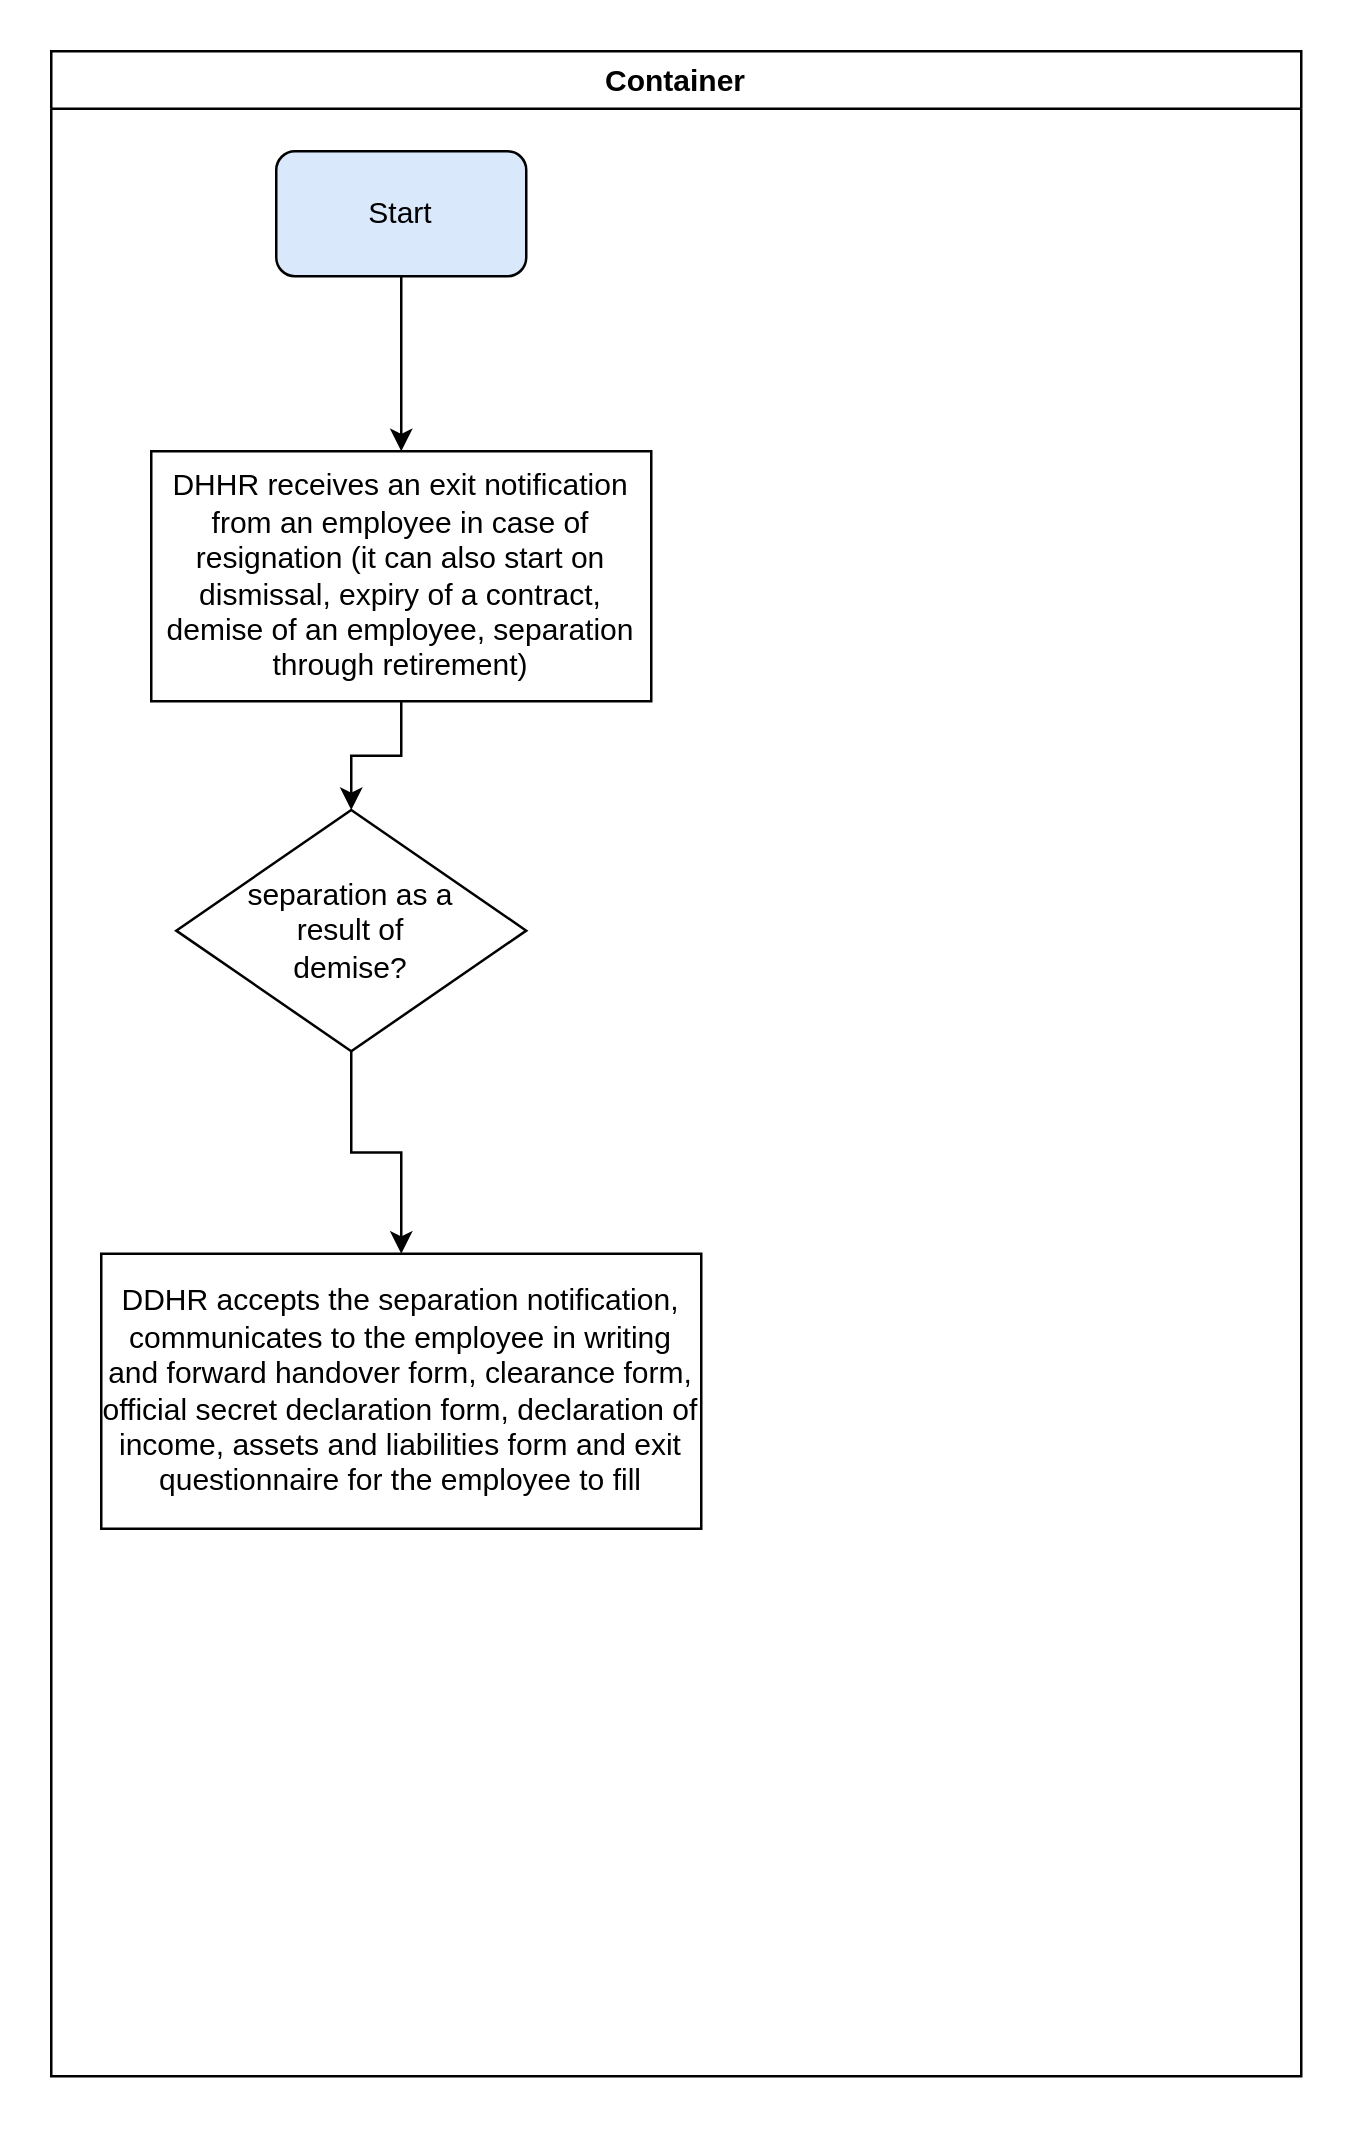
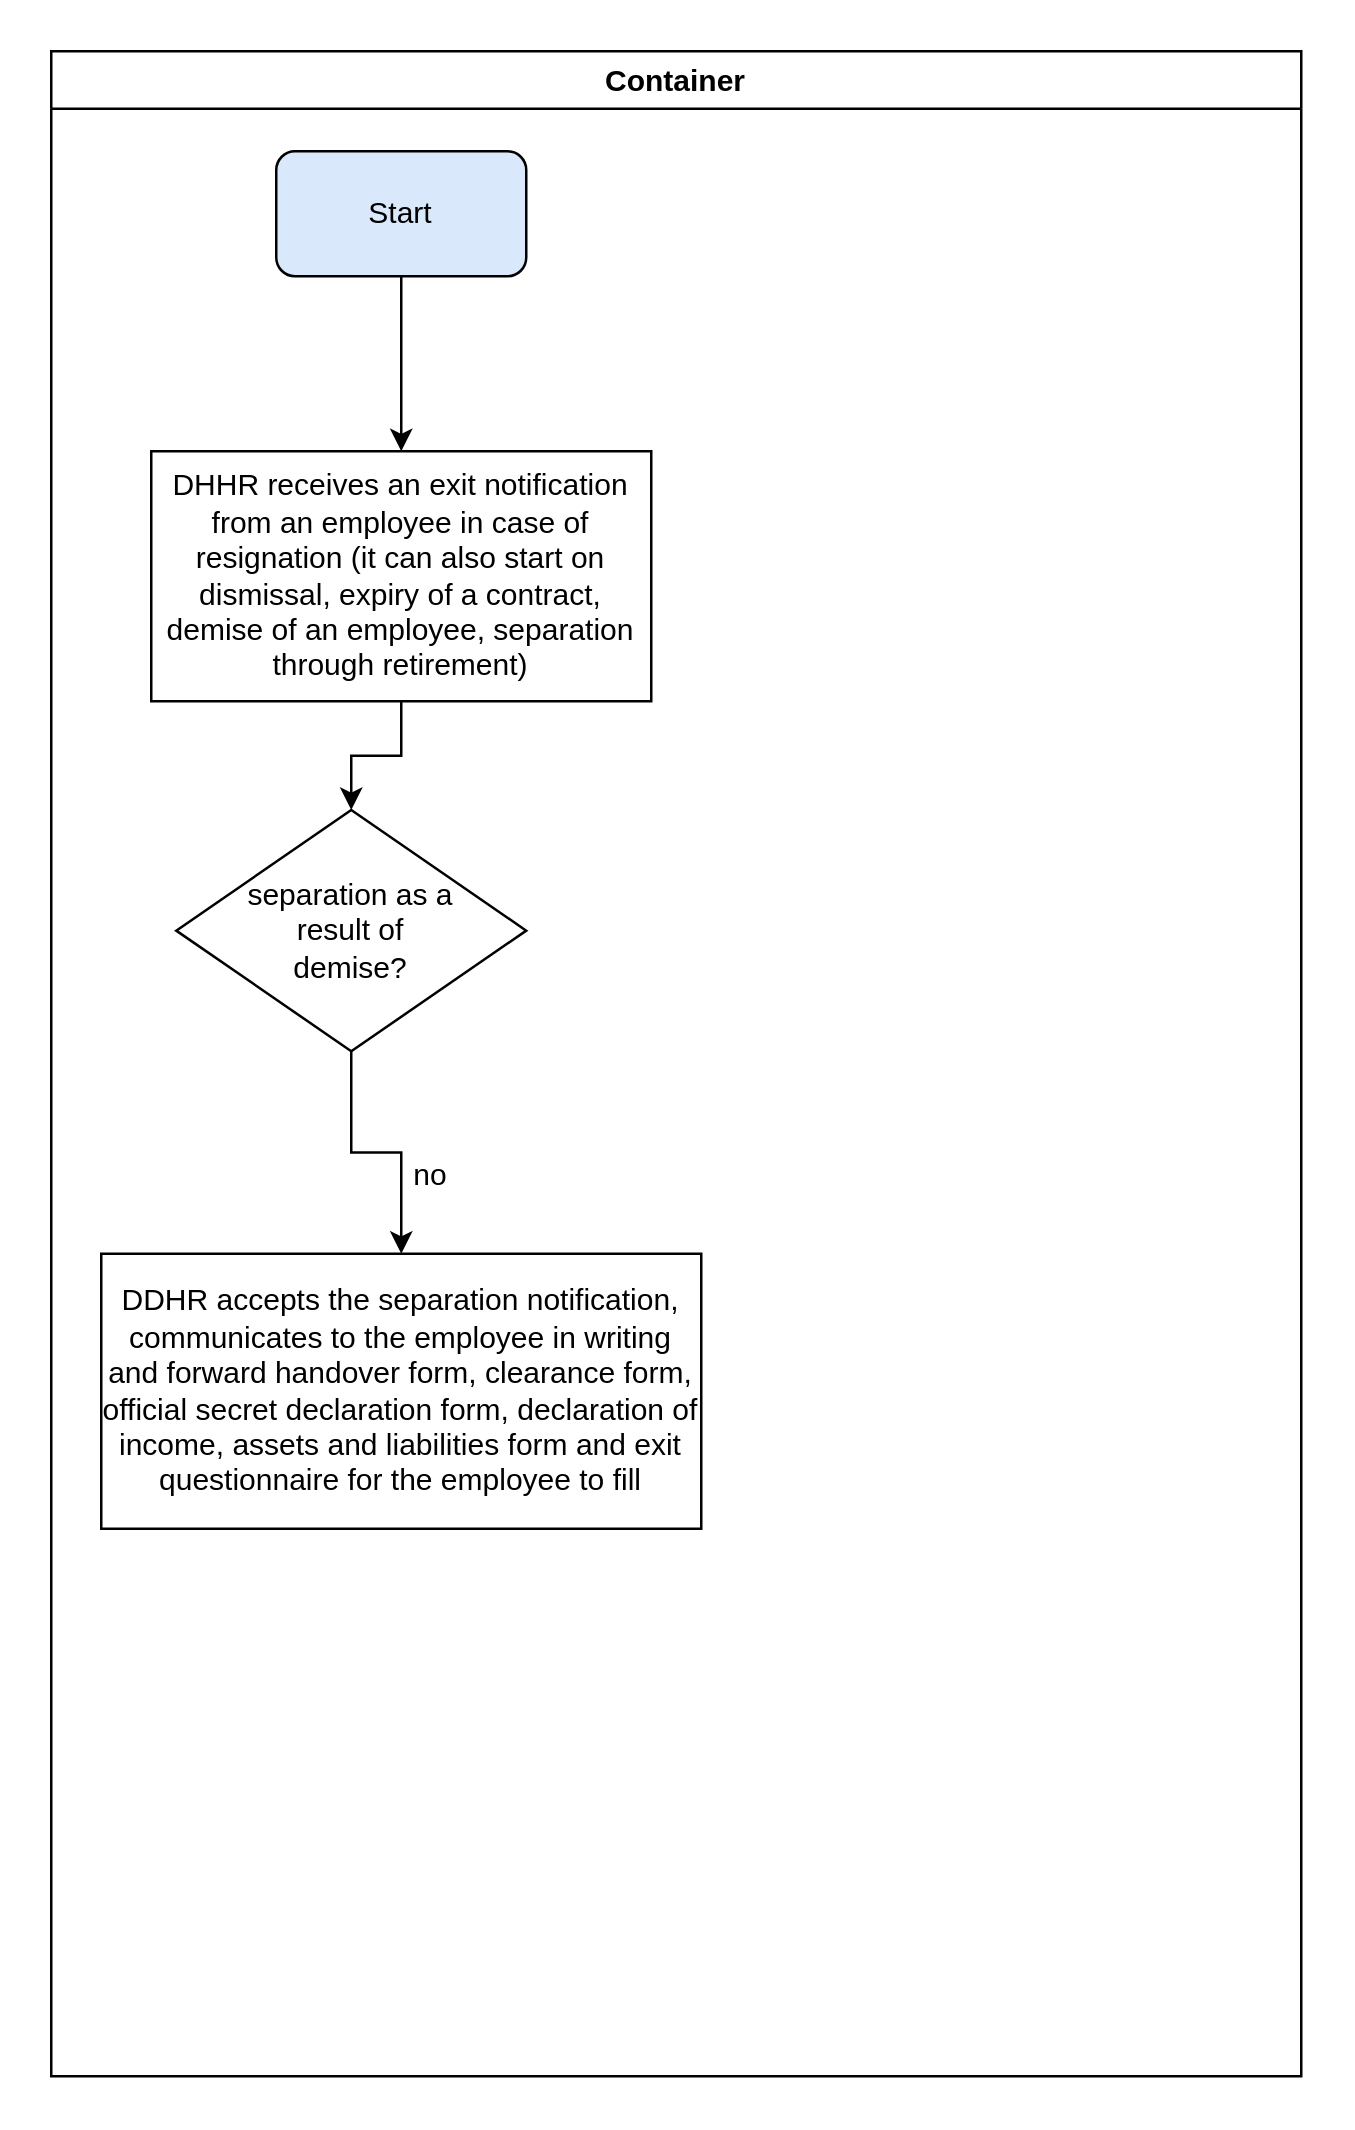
none -> (431, 1176)
